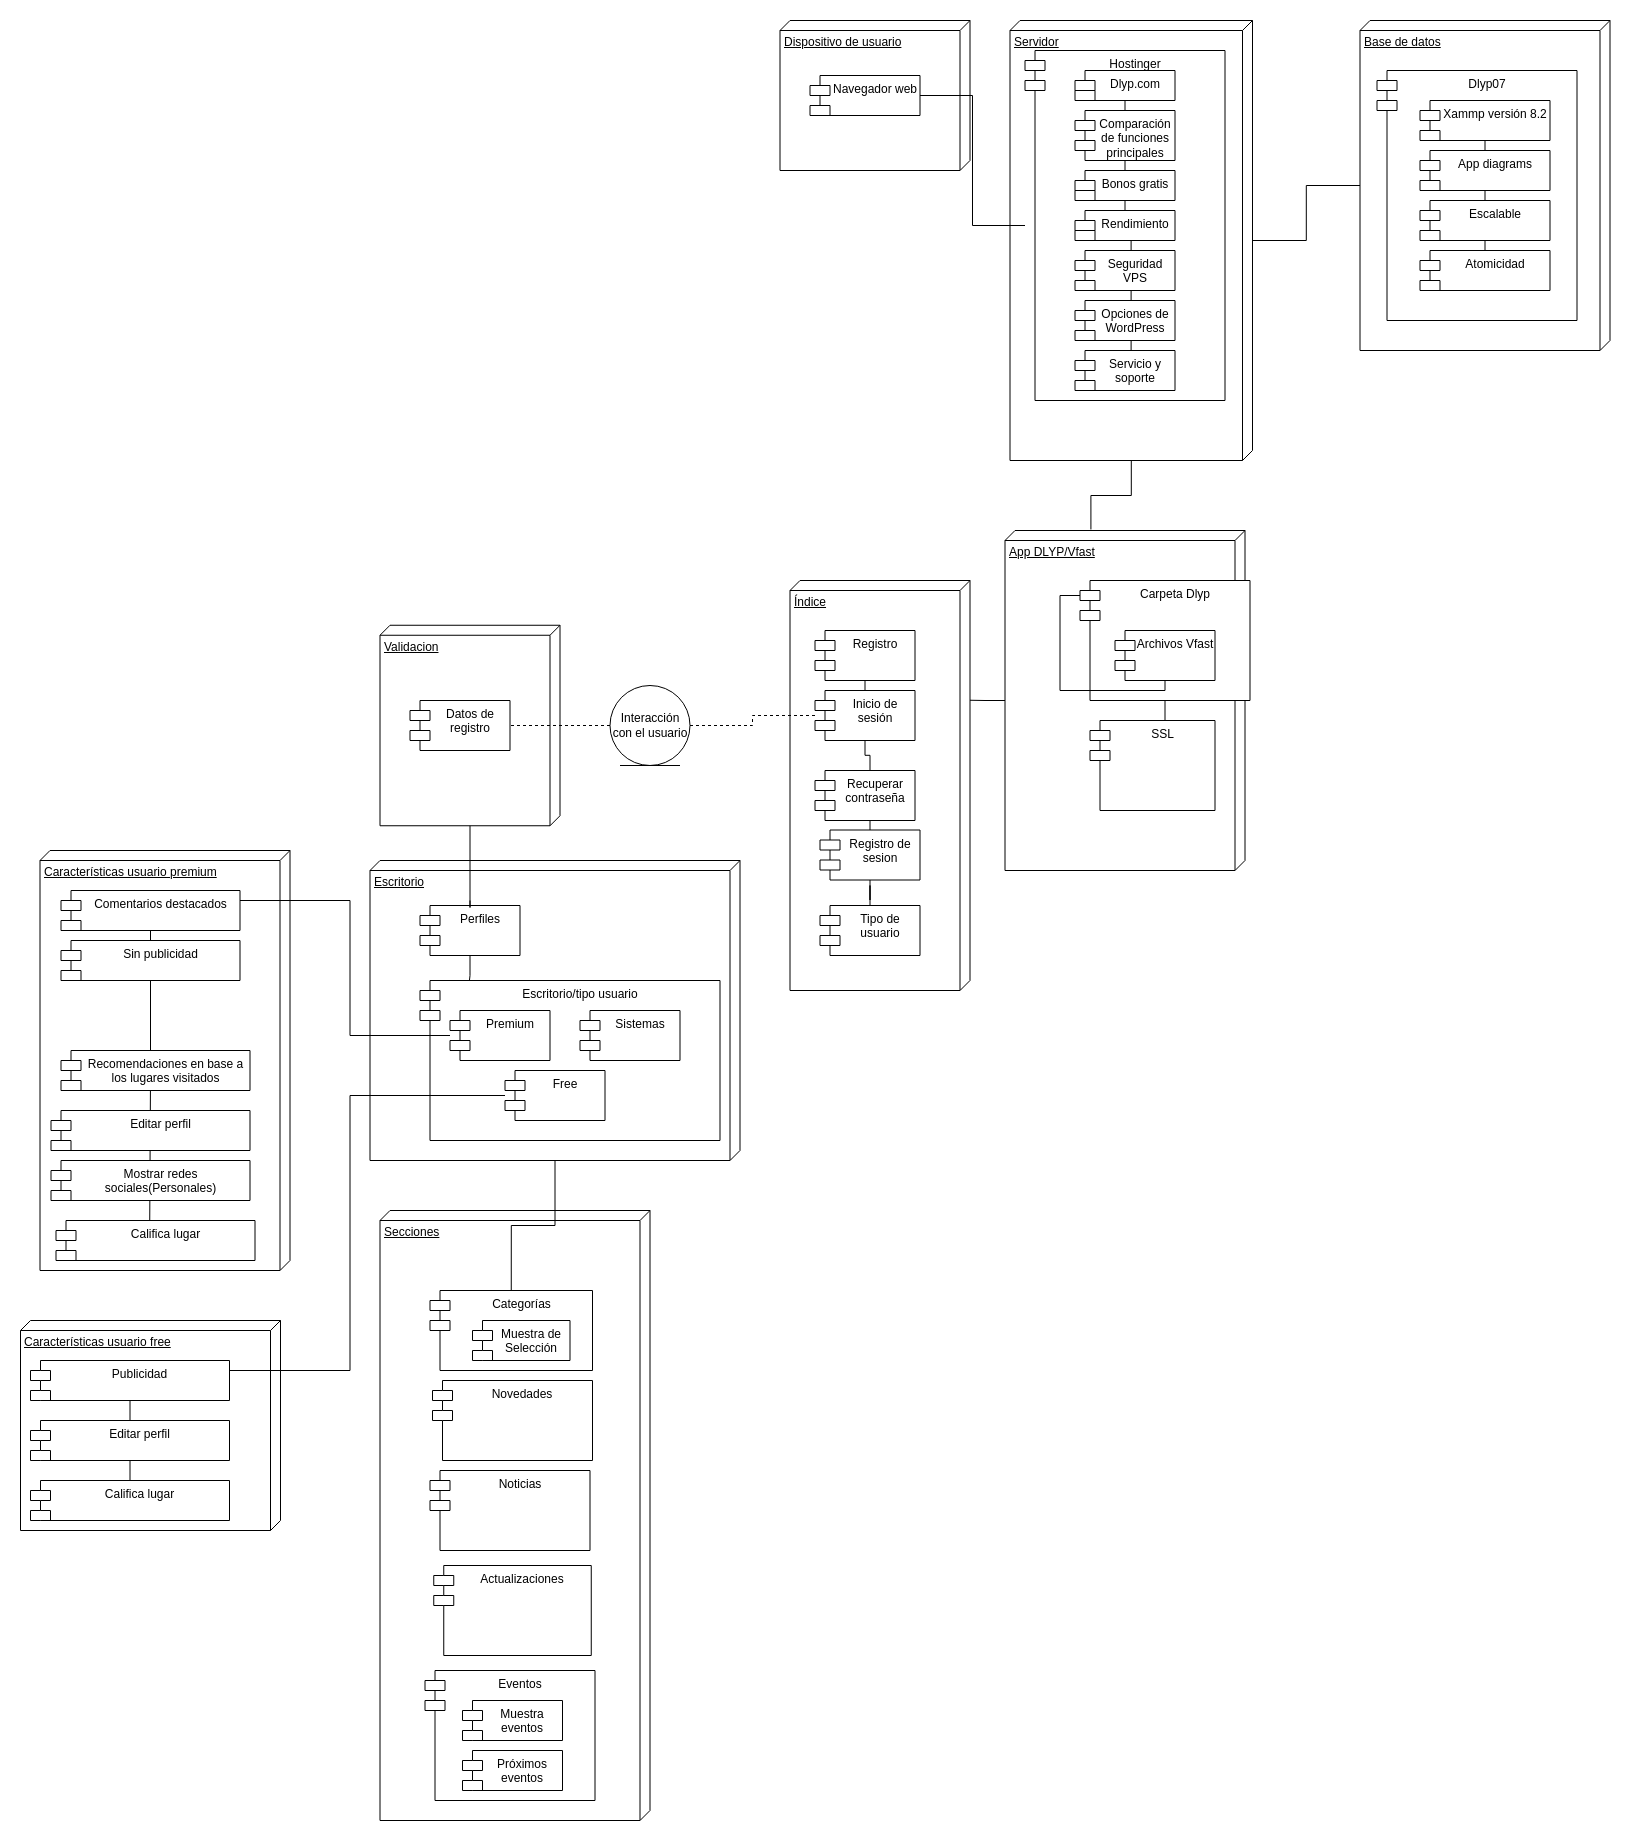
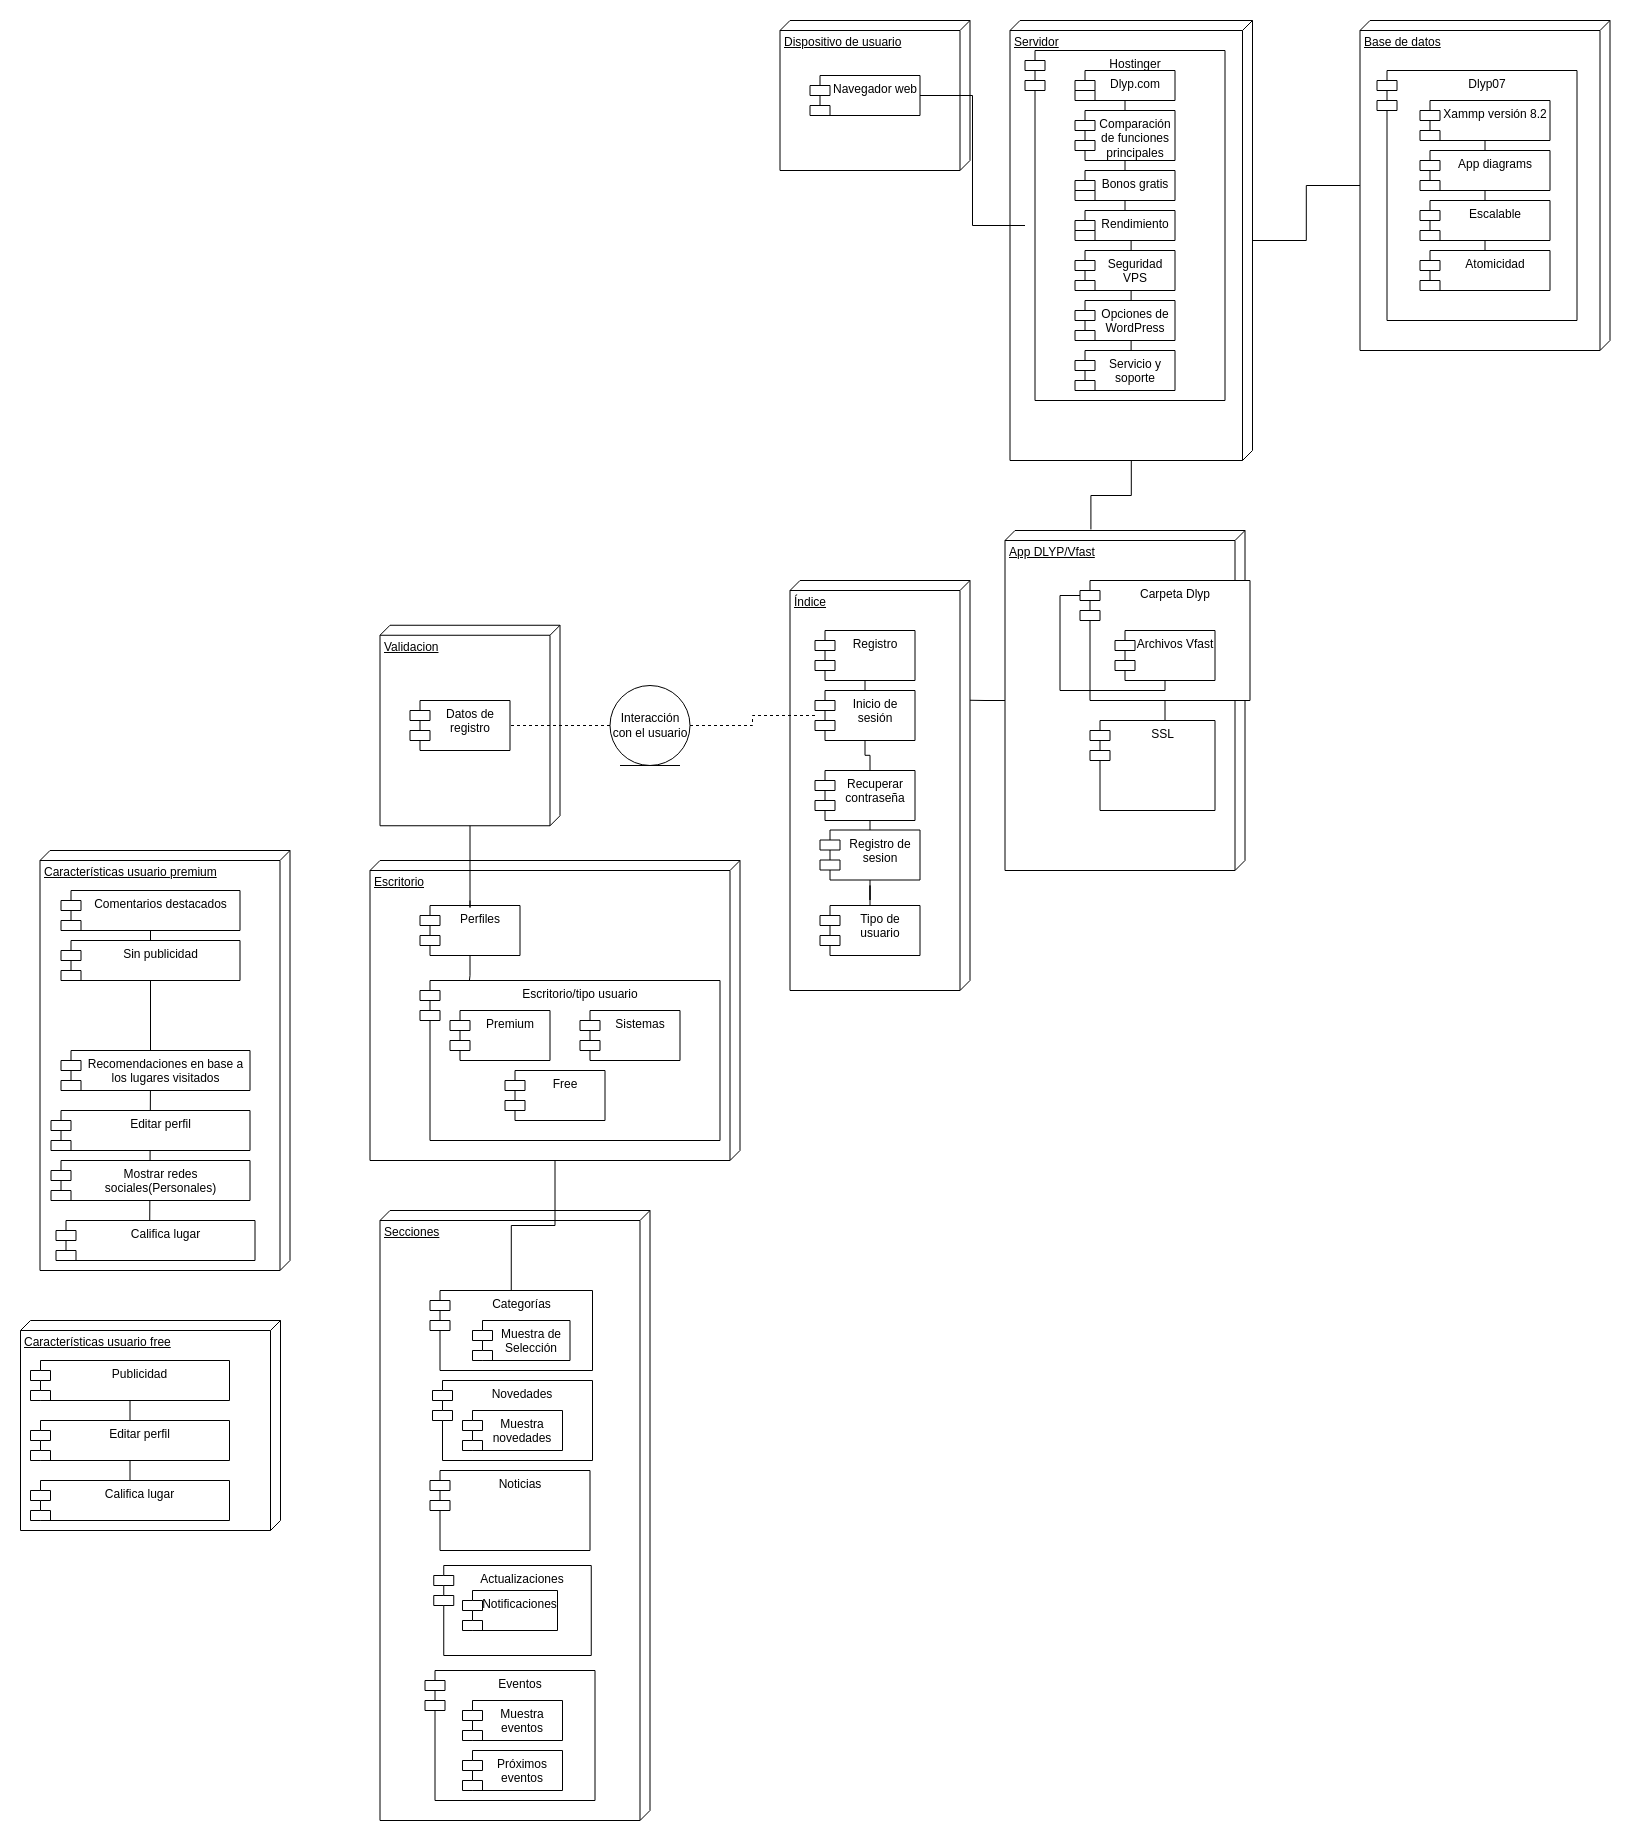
(350, 964) -> none
(350, 1216) -> none
none -> (513, 1431)
none -> (510, 1611)
